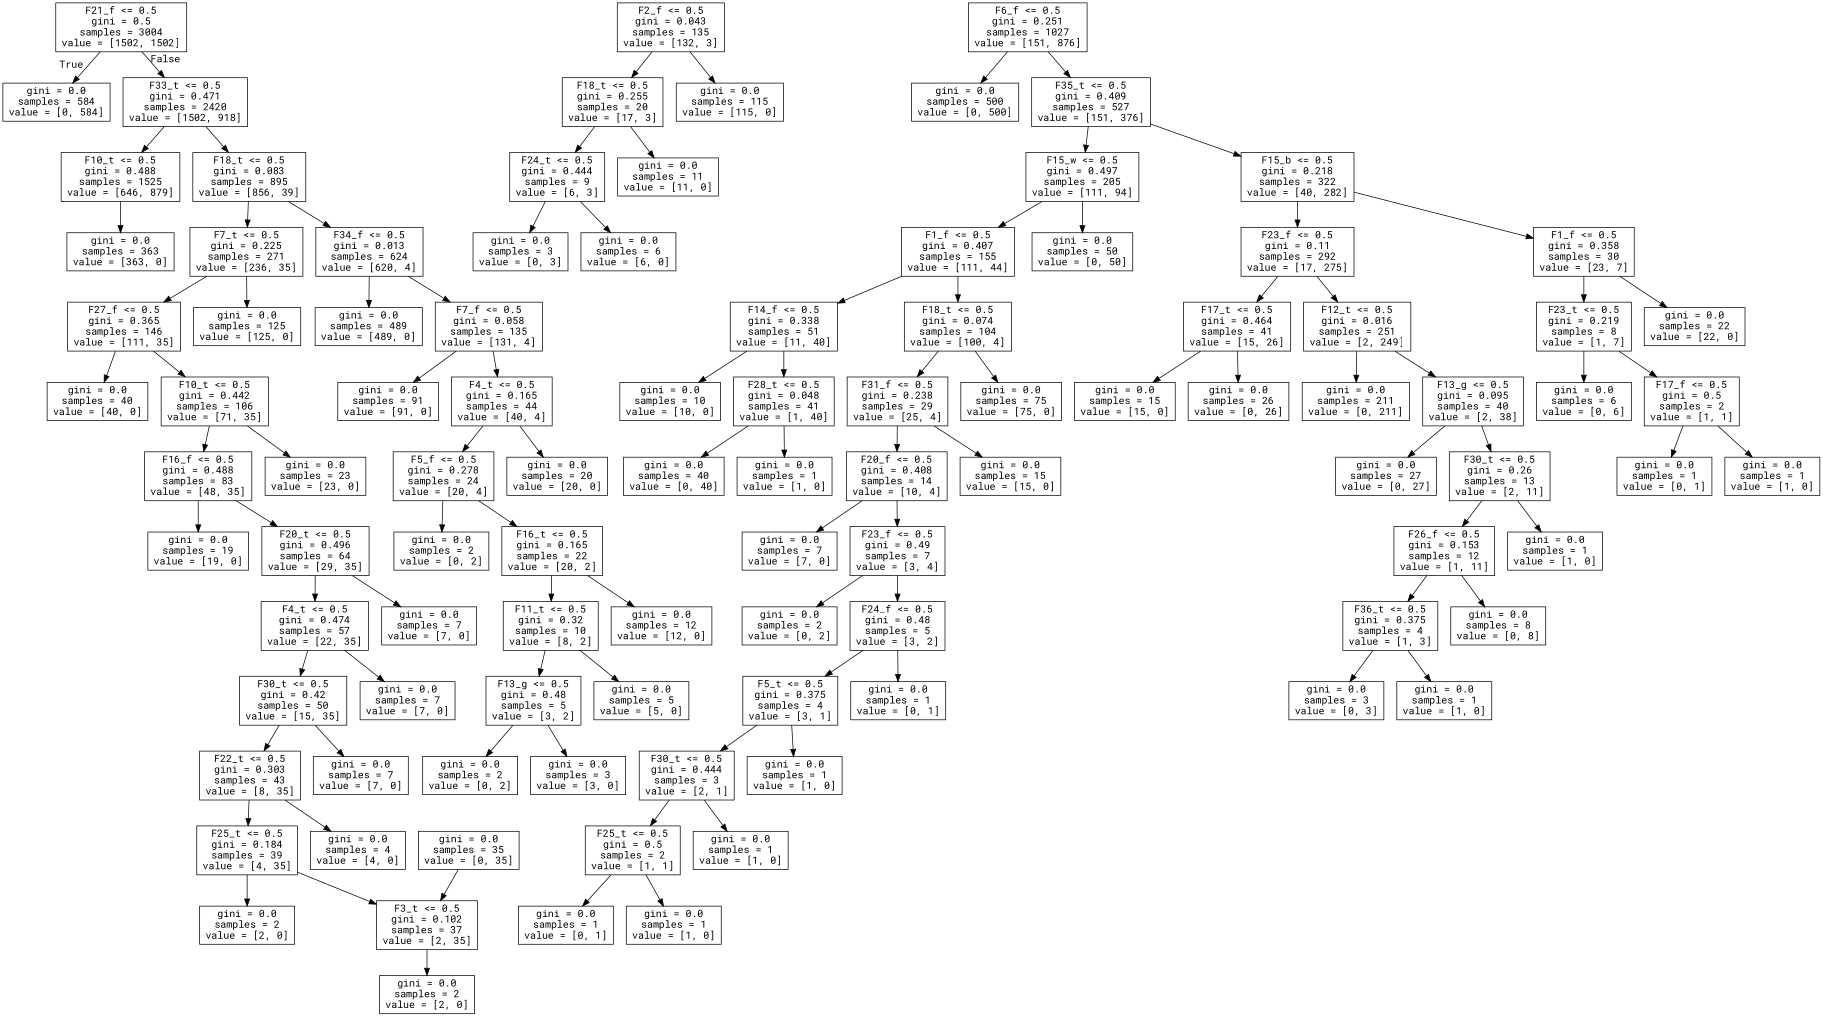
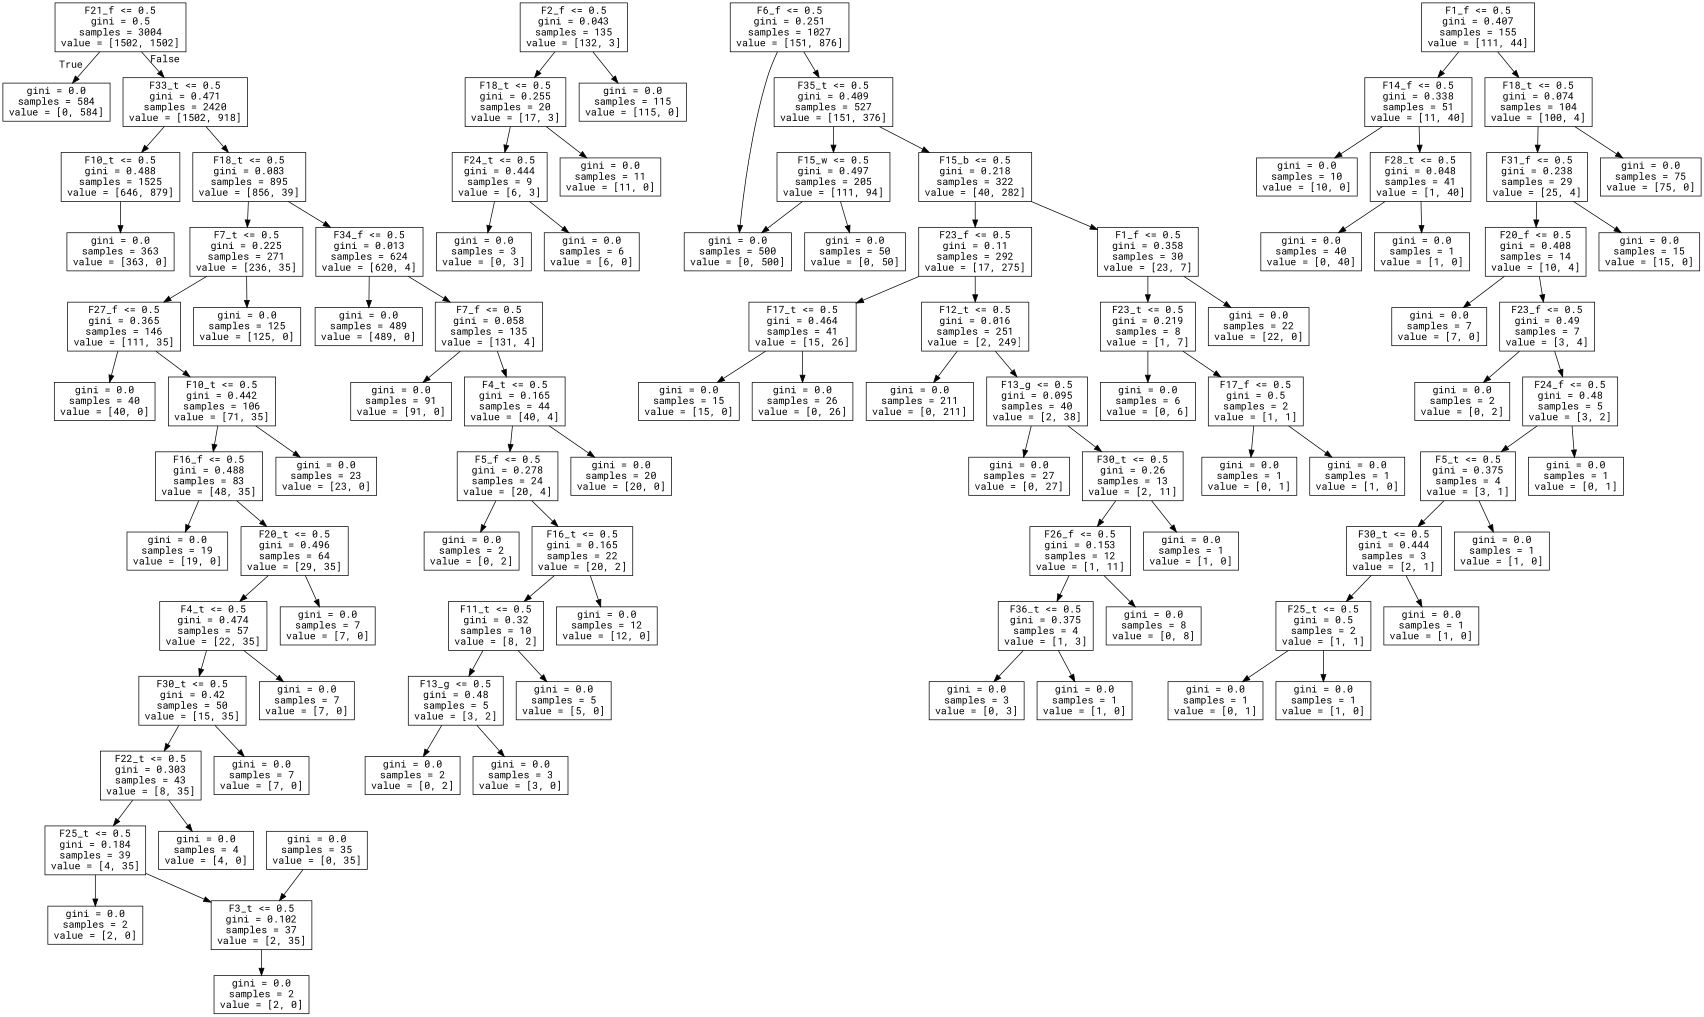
(1023, 213) -> (785, 215)
